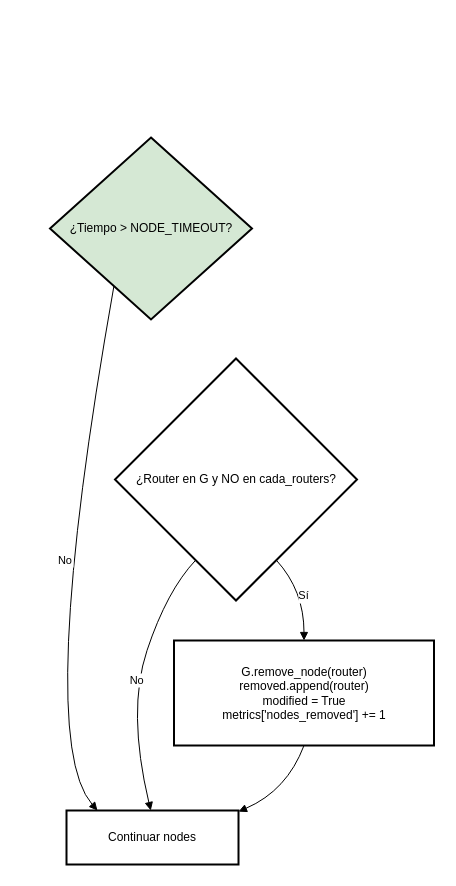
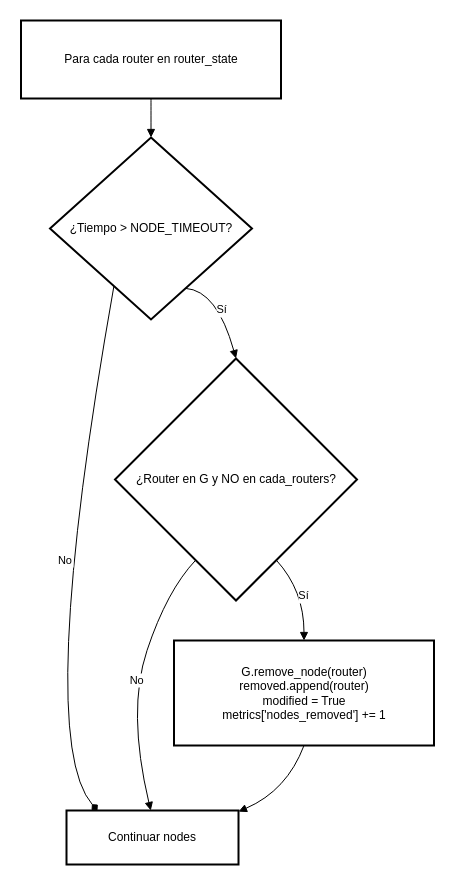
none -> (151, 60)
none -> (151, 114)
(151, 229) -> (151, 229)
none -> (218, 312)
(91, 803) -> (91, 803)
